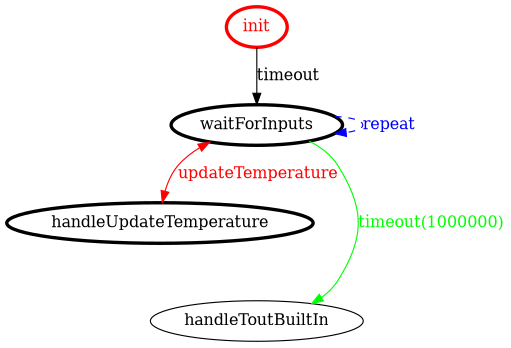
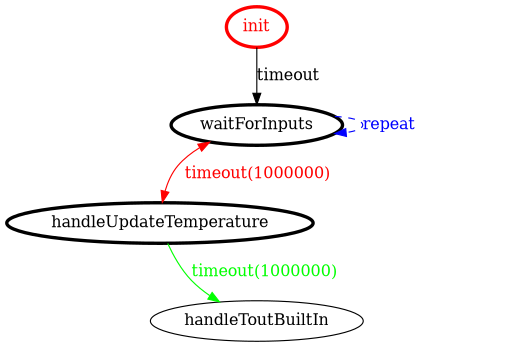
(258, 174) -> (258, 174)
(358, 216) -> (185, 273)
